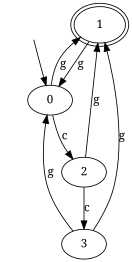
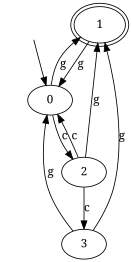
none -> (70, 139)
